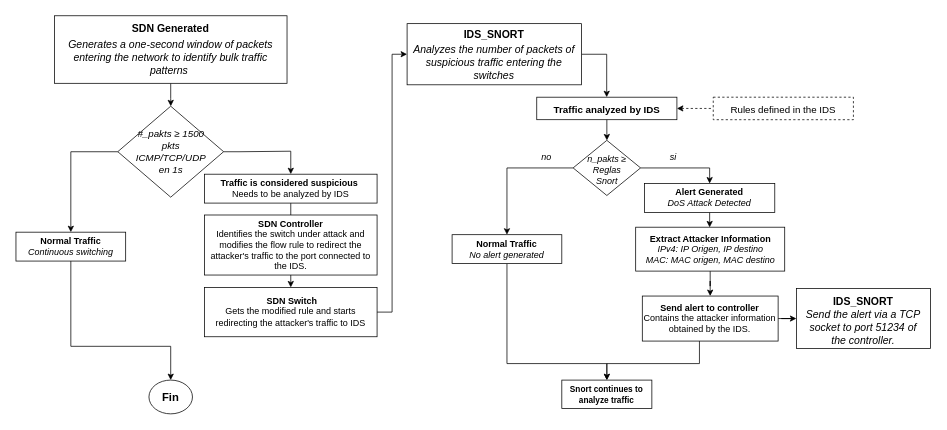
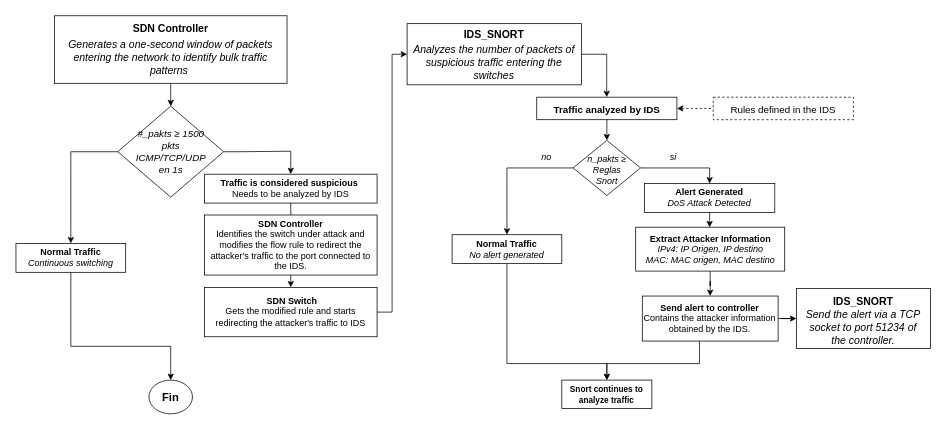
(171, 26) -> (171, 26)
(71, 246) -> (71, 258)
